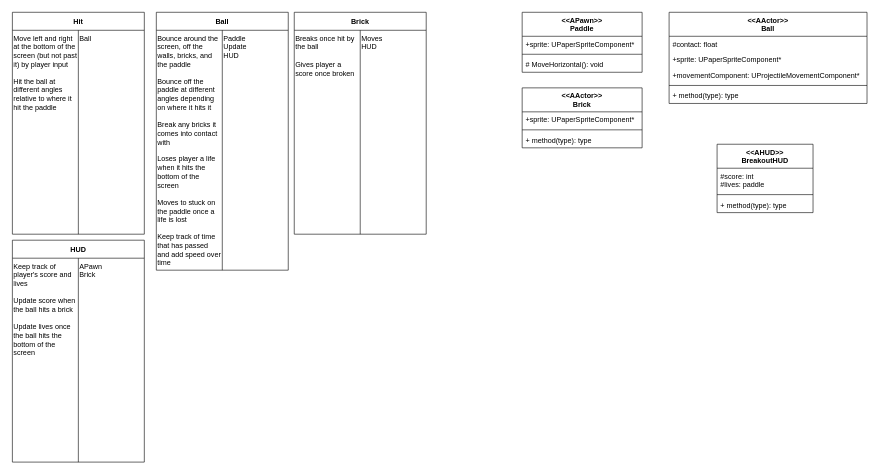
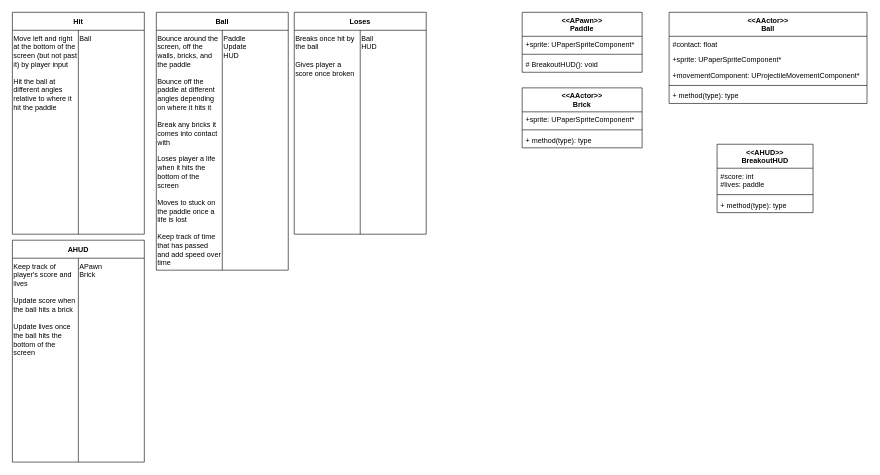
(360, 22) -> (360, 22)
(372, 43) -> (368, 43)
(568, 65) -> (564, 65)
(78, 250) -> (78, 250)
